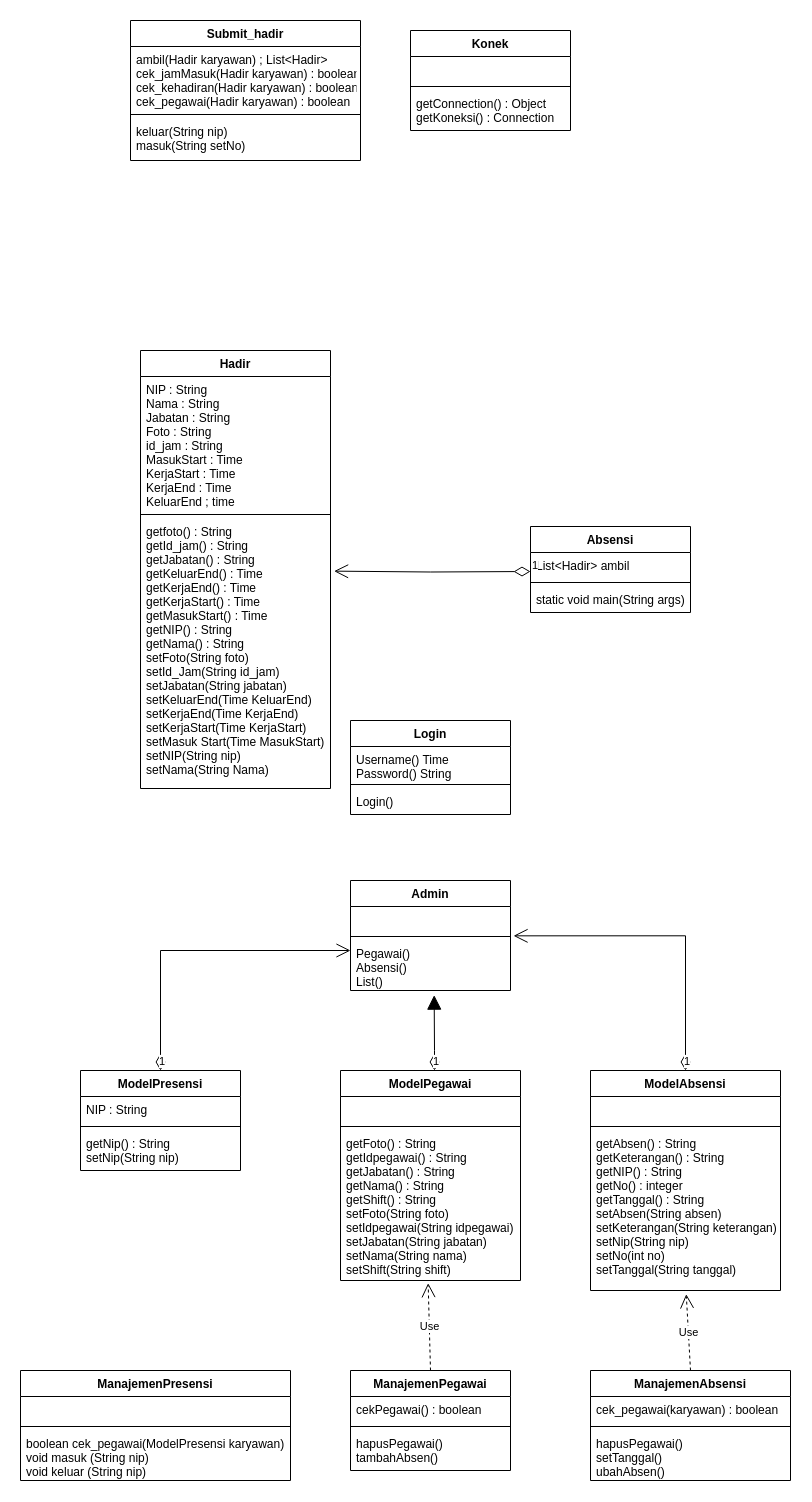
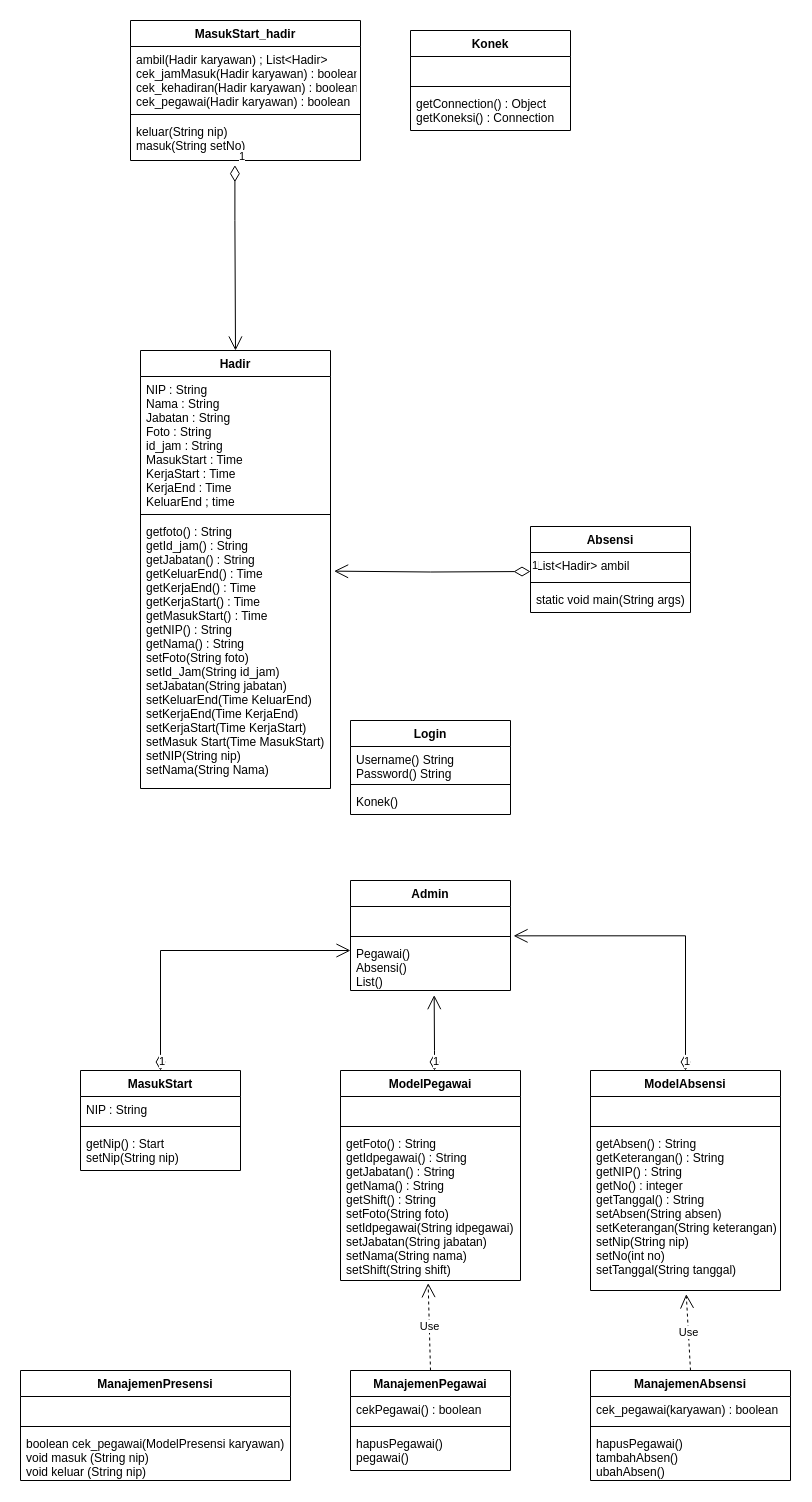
(245, 34) -> (245, 34)
none -> (235, 265)
(403, 760) -> (410, 760)
(378, 802) -> (380, 802)
(434, 1010) -> (434, 1004)
(160, 1084) -> (160, 1084)
(135, 1144) -> (134, 1144)
(401, 1444) -> (401, 1444)
(641, 1444) -> (641, 1444)
